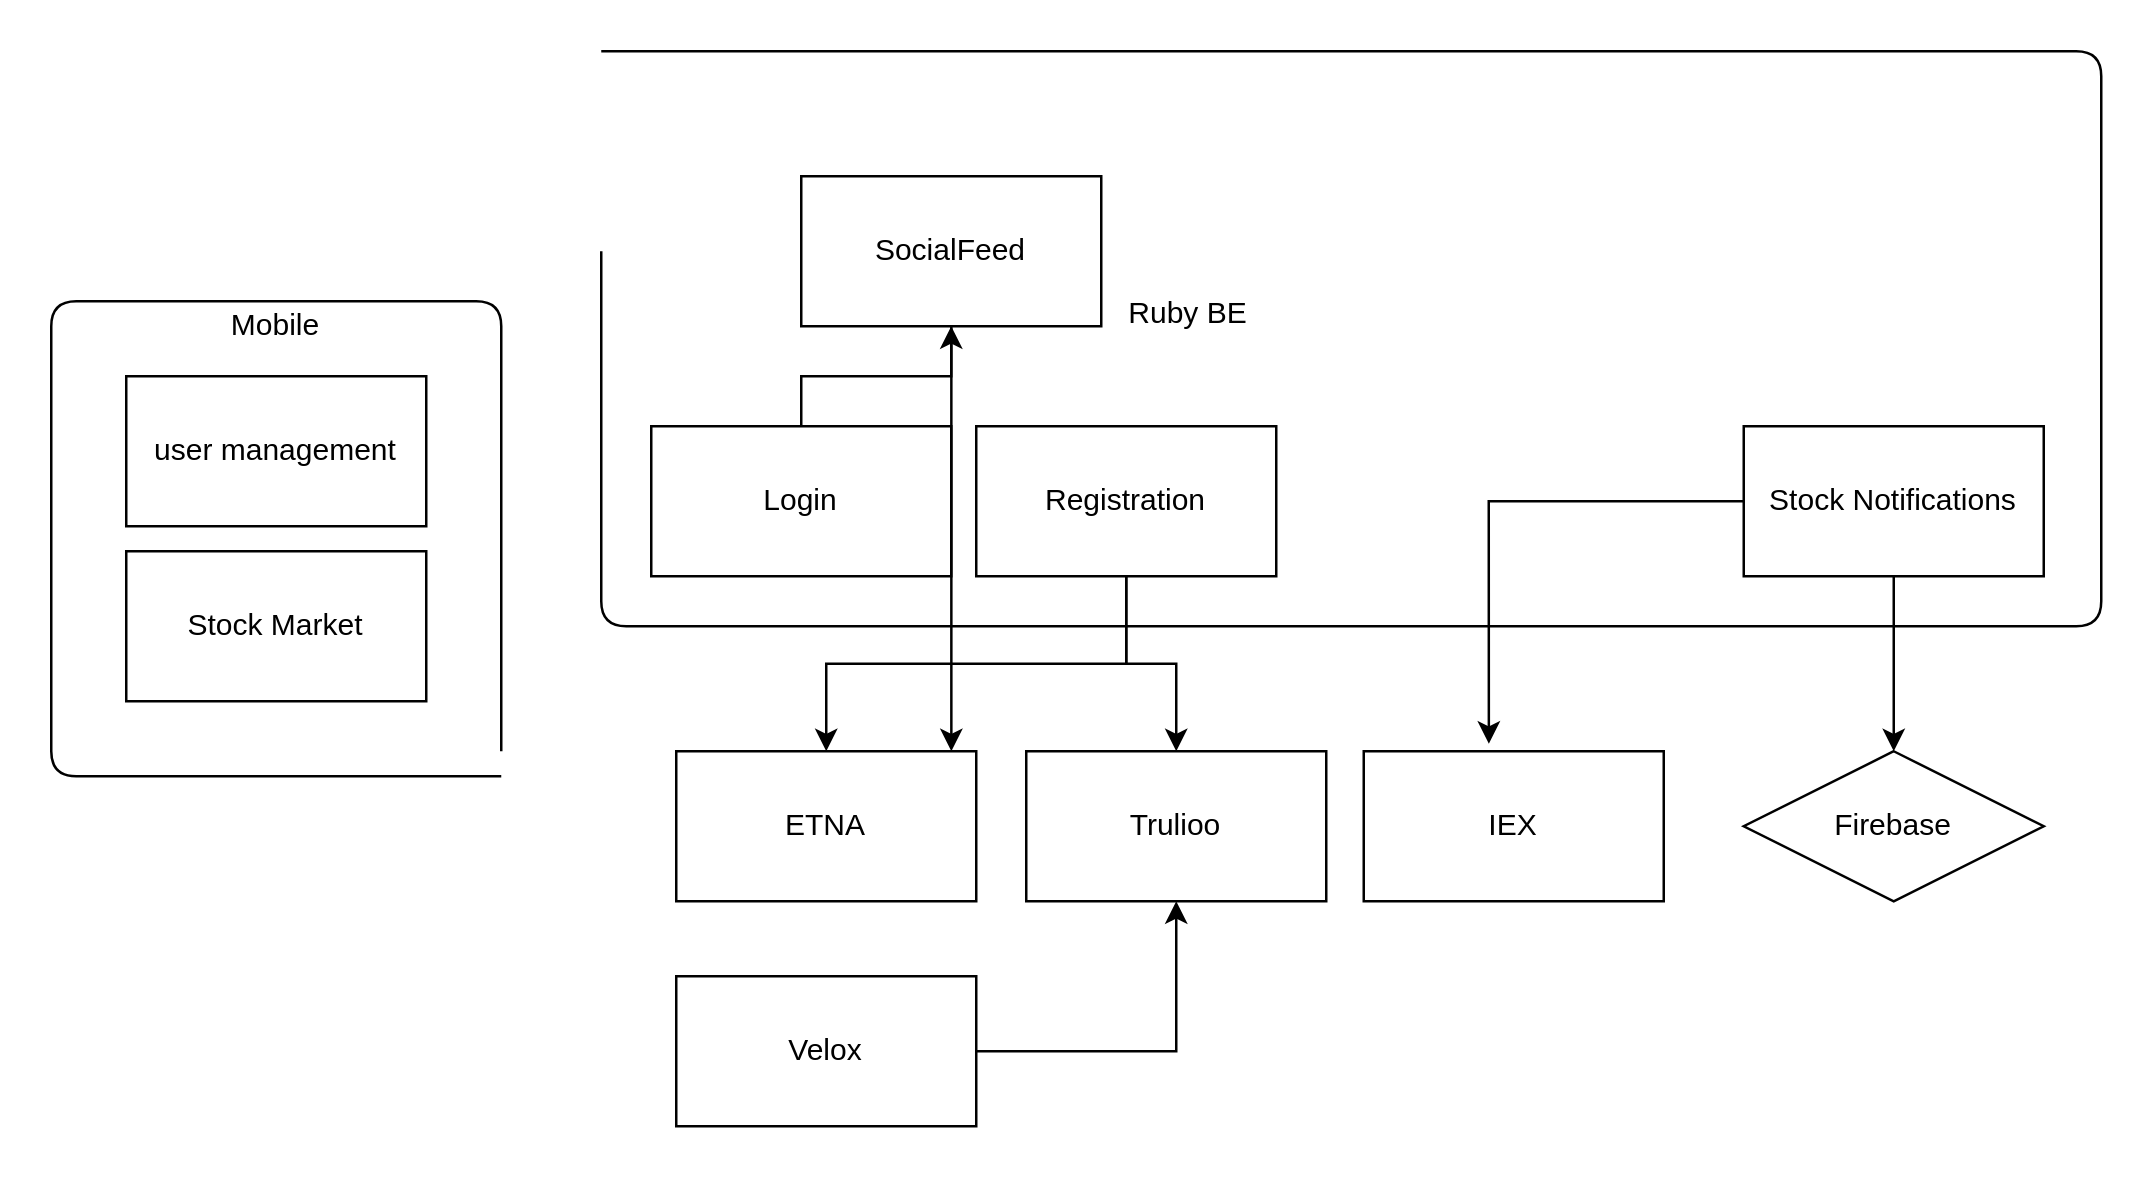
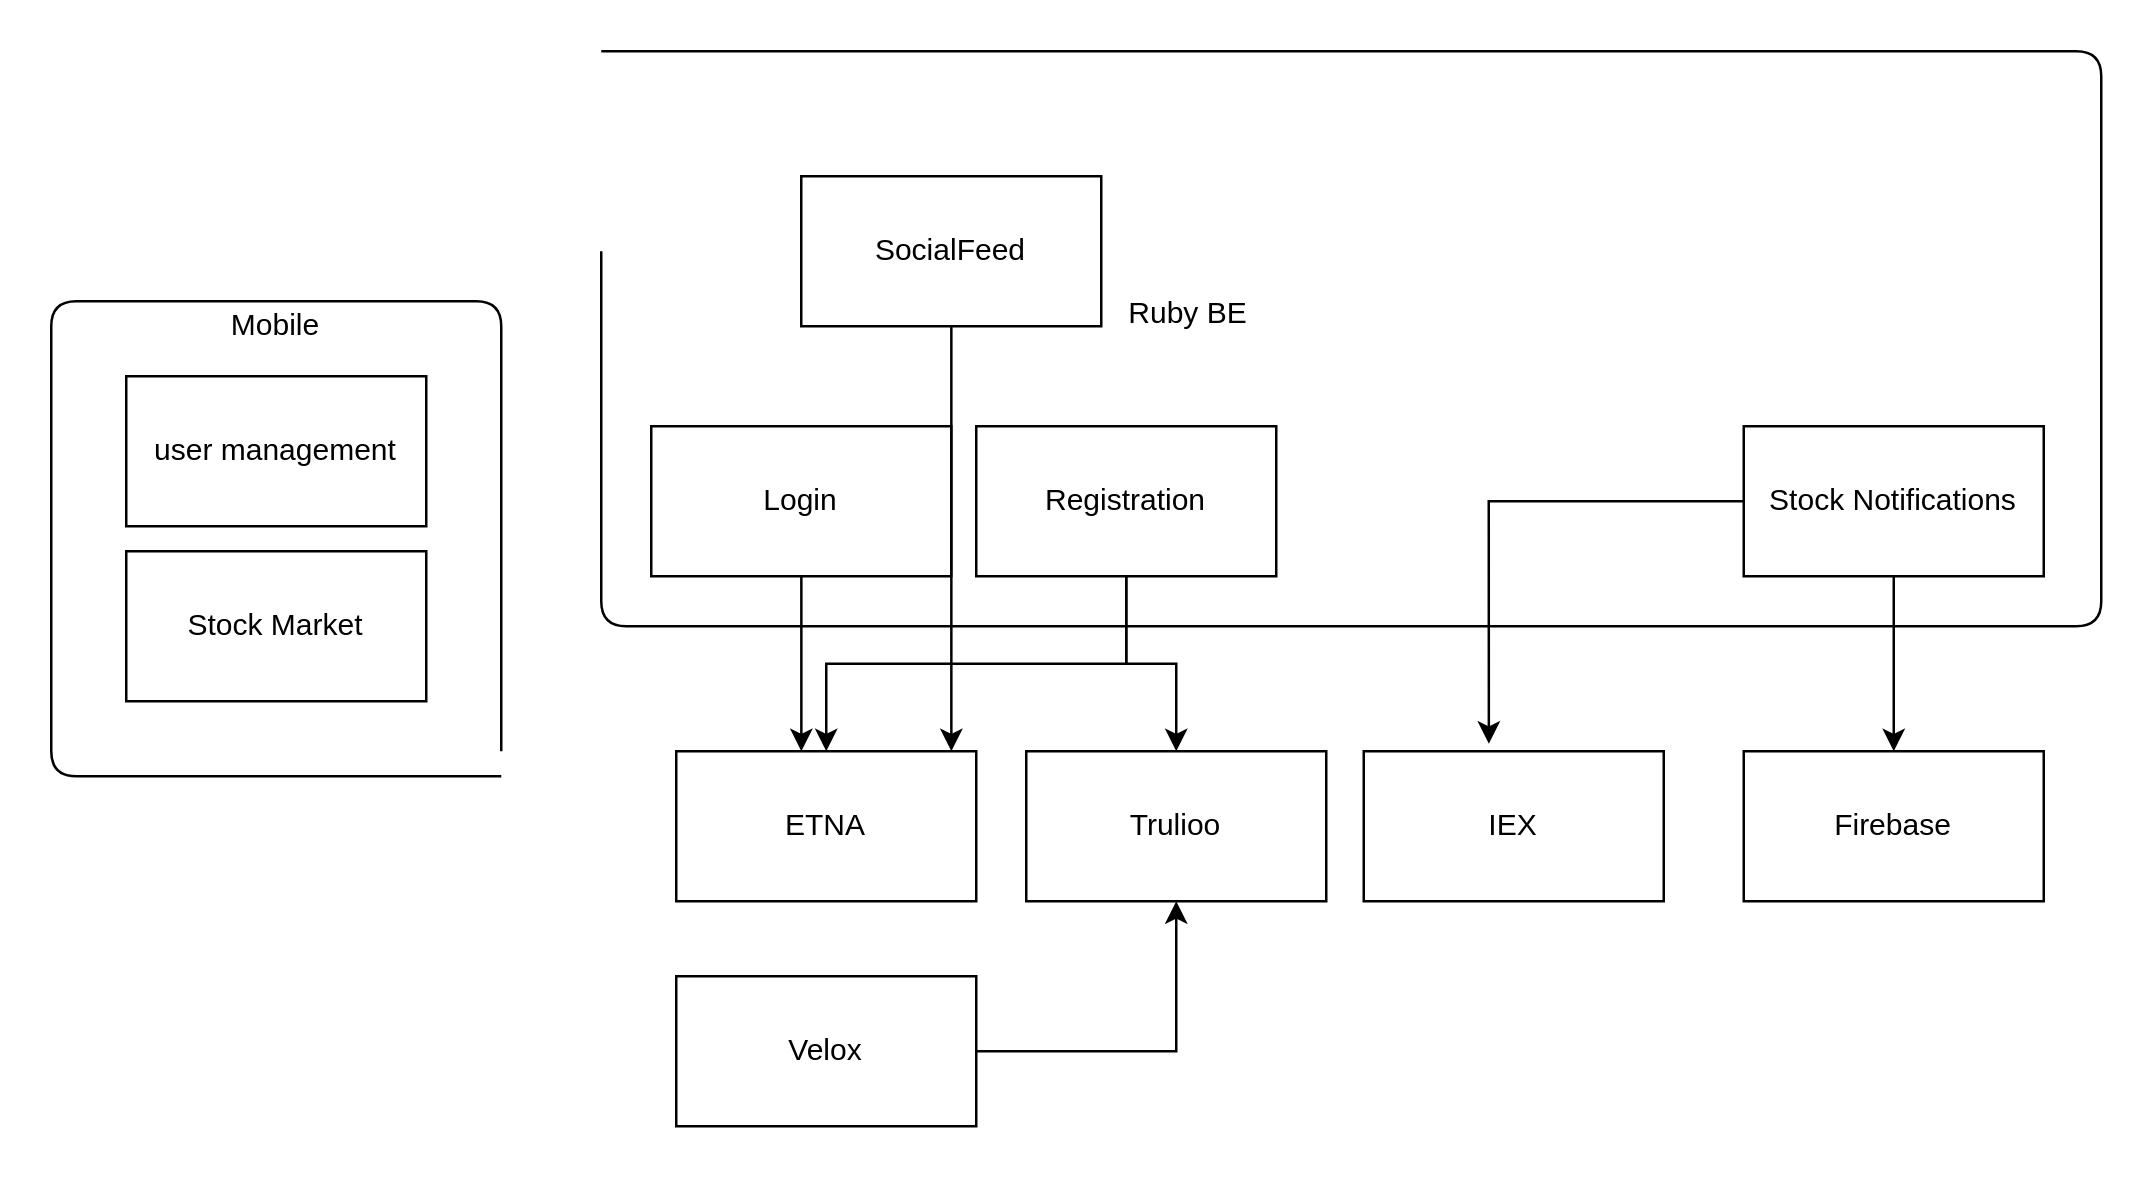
(849, 376) -> (801, 682)
(1894, 826) -> (1894, 826)
